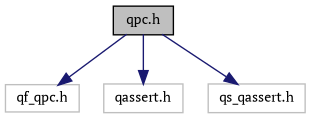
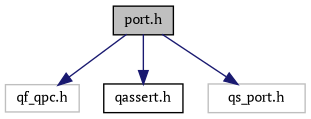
(143, 20) -> (143, 20)
(143, 98) -> (143, 98)
(257, 98) -> (257, 98)
